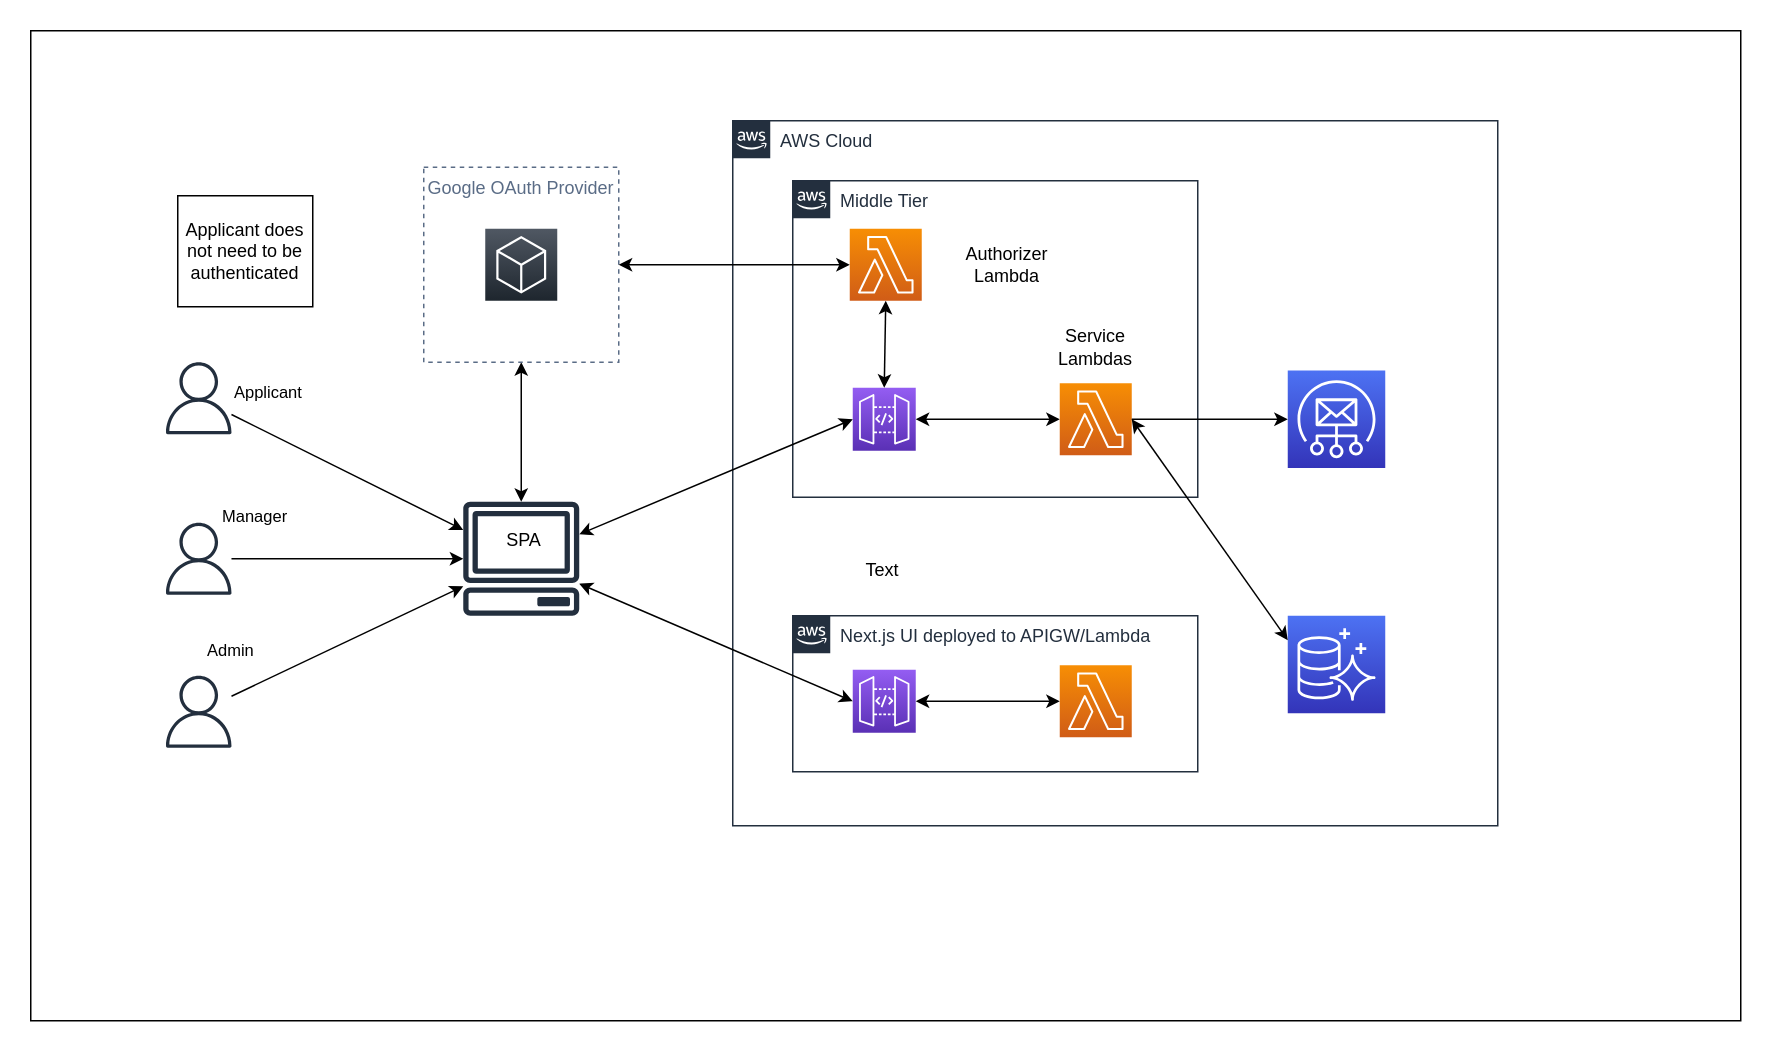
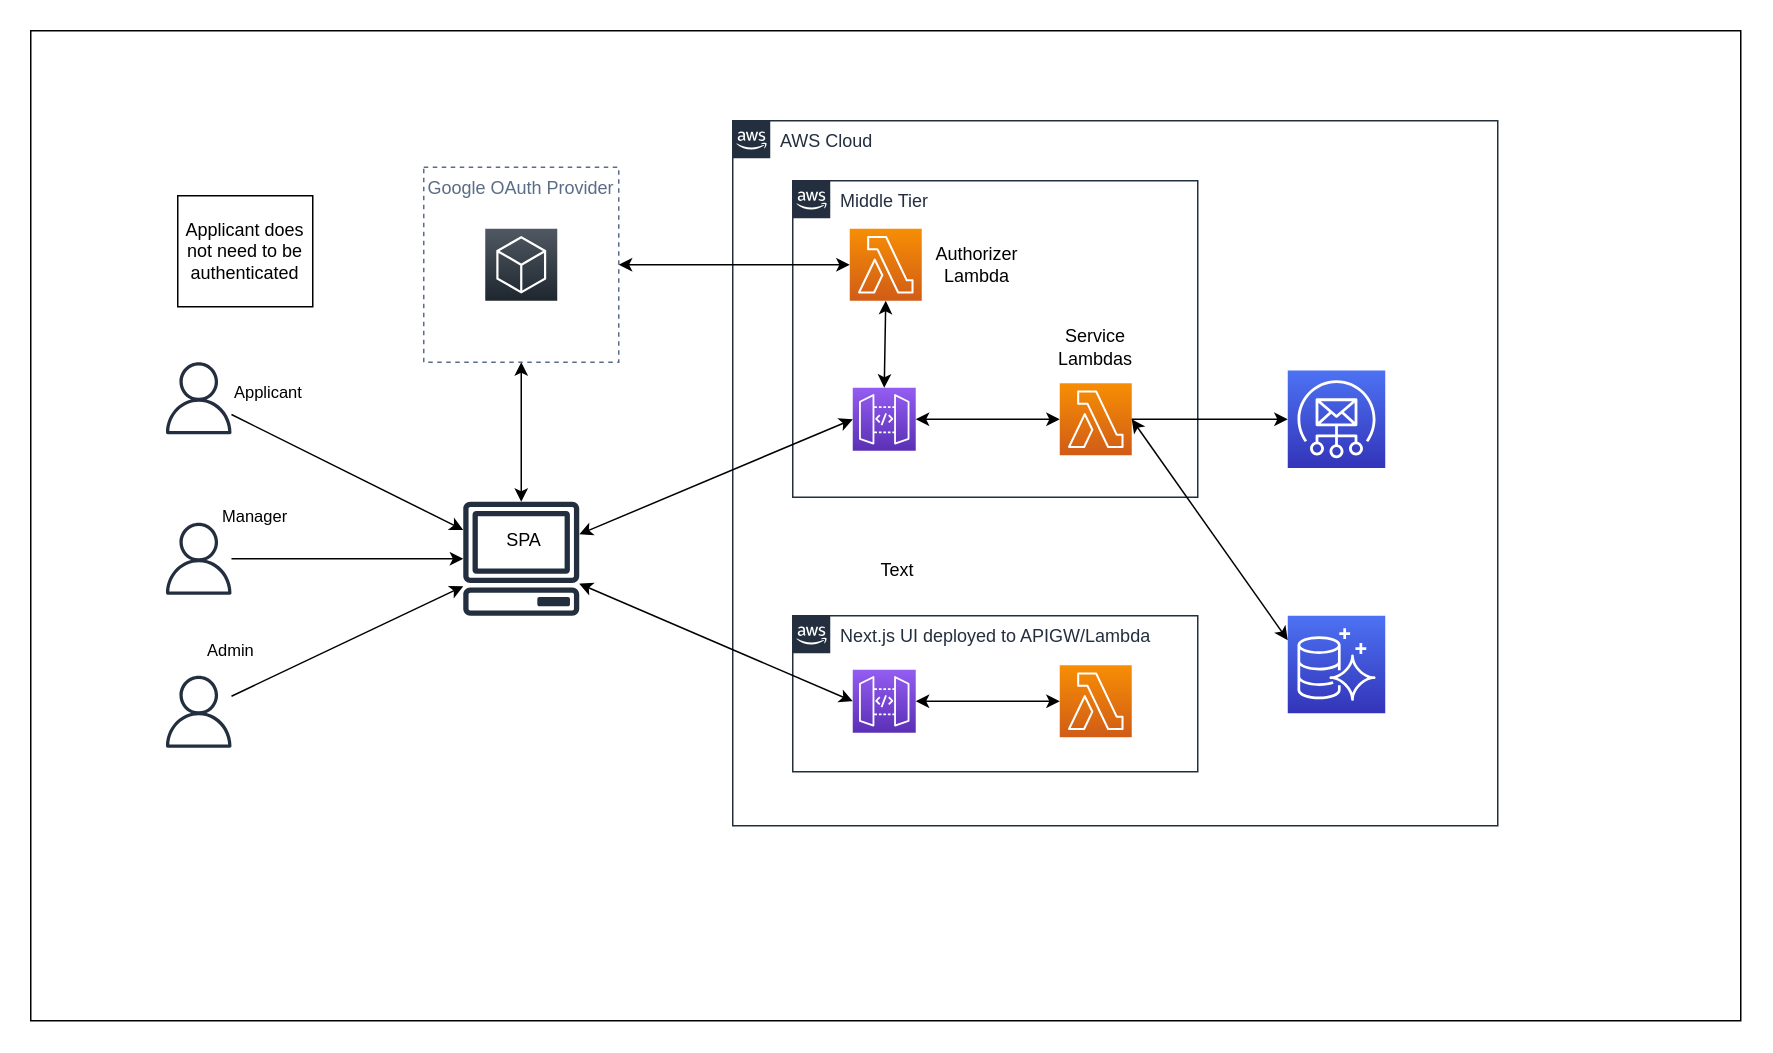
(1007, 265) -> (977, 265)
(883, 571) -> (898, 571)
